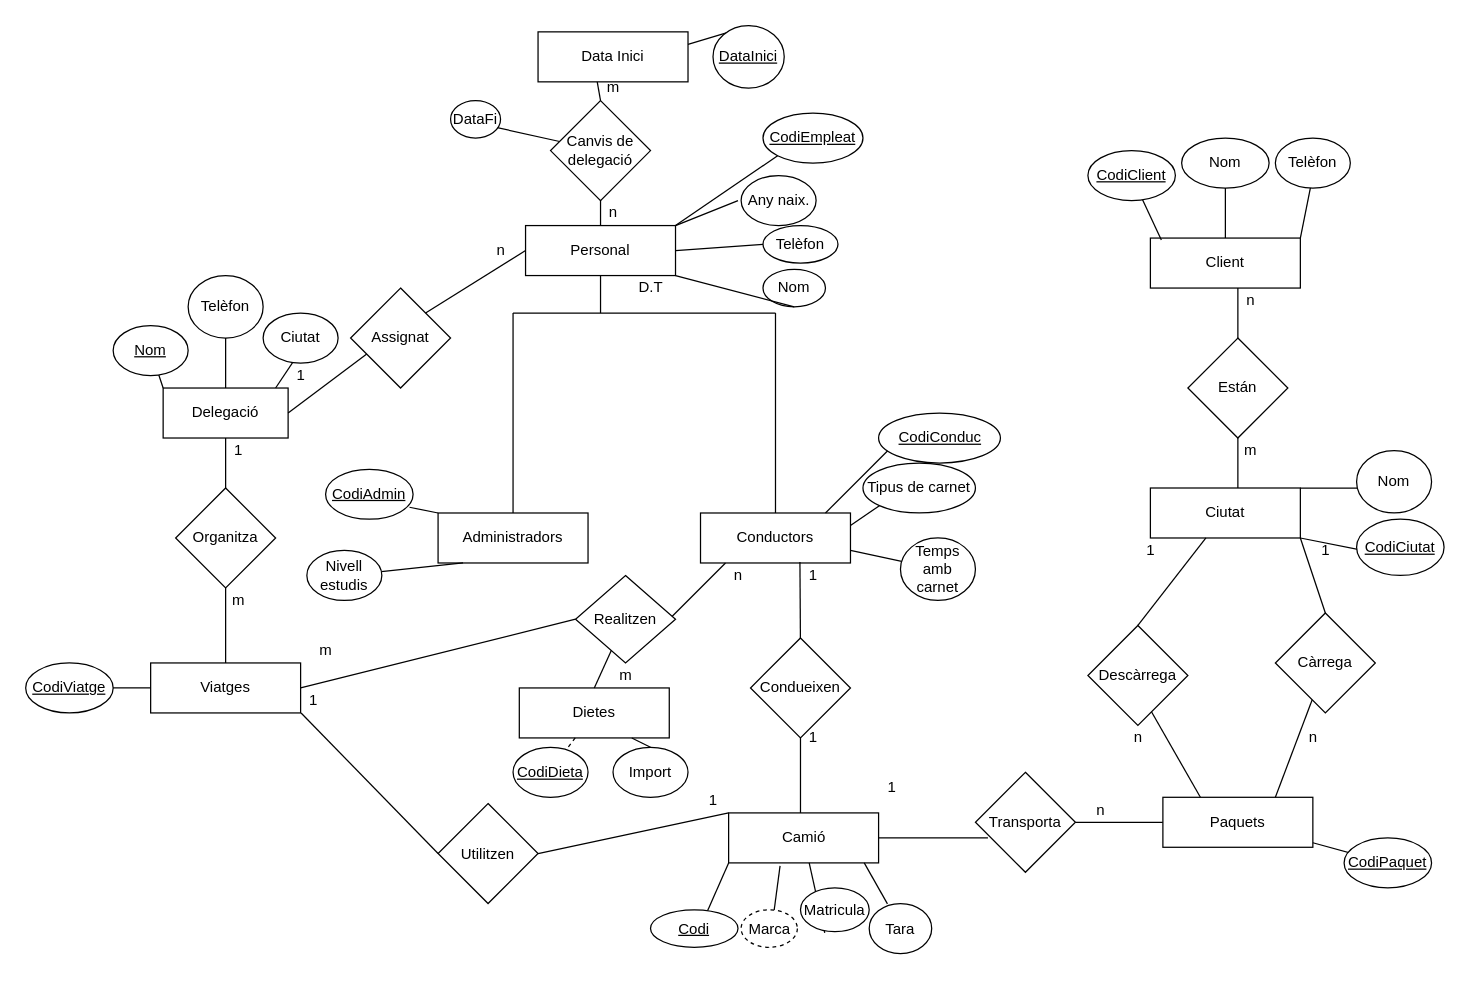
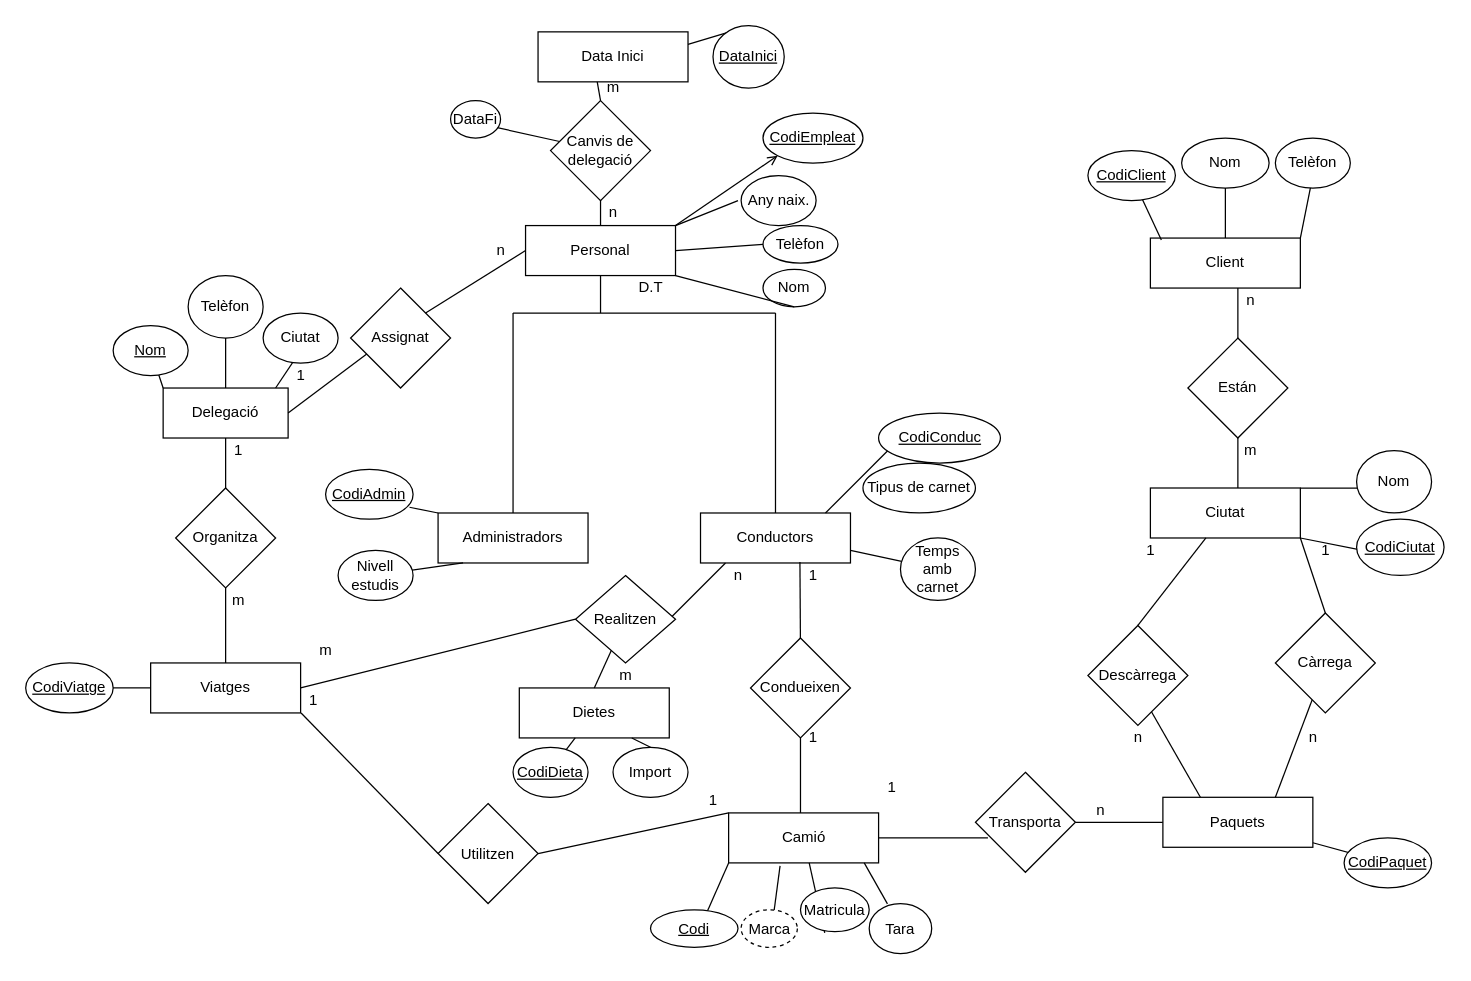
(773, 159) -> (772, 160)
(866, 515) -> none
(344, 576) -> (376, 576)
(570, 745) -> (570, 745)
